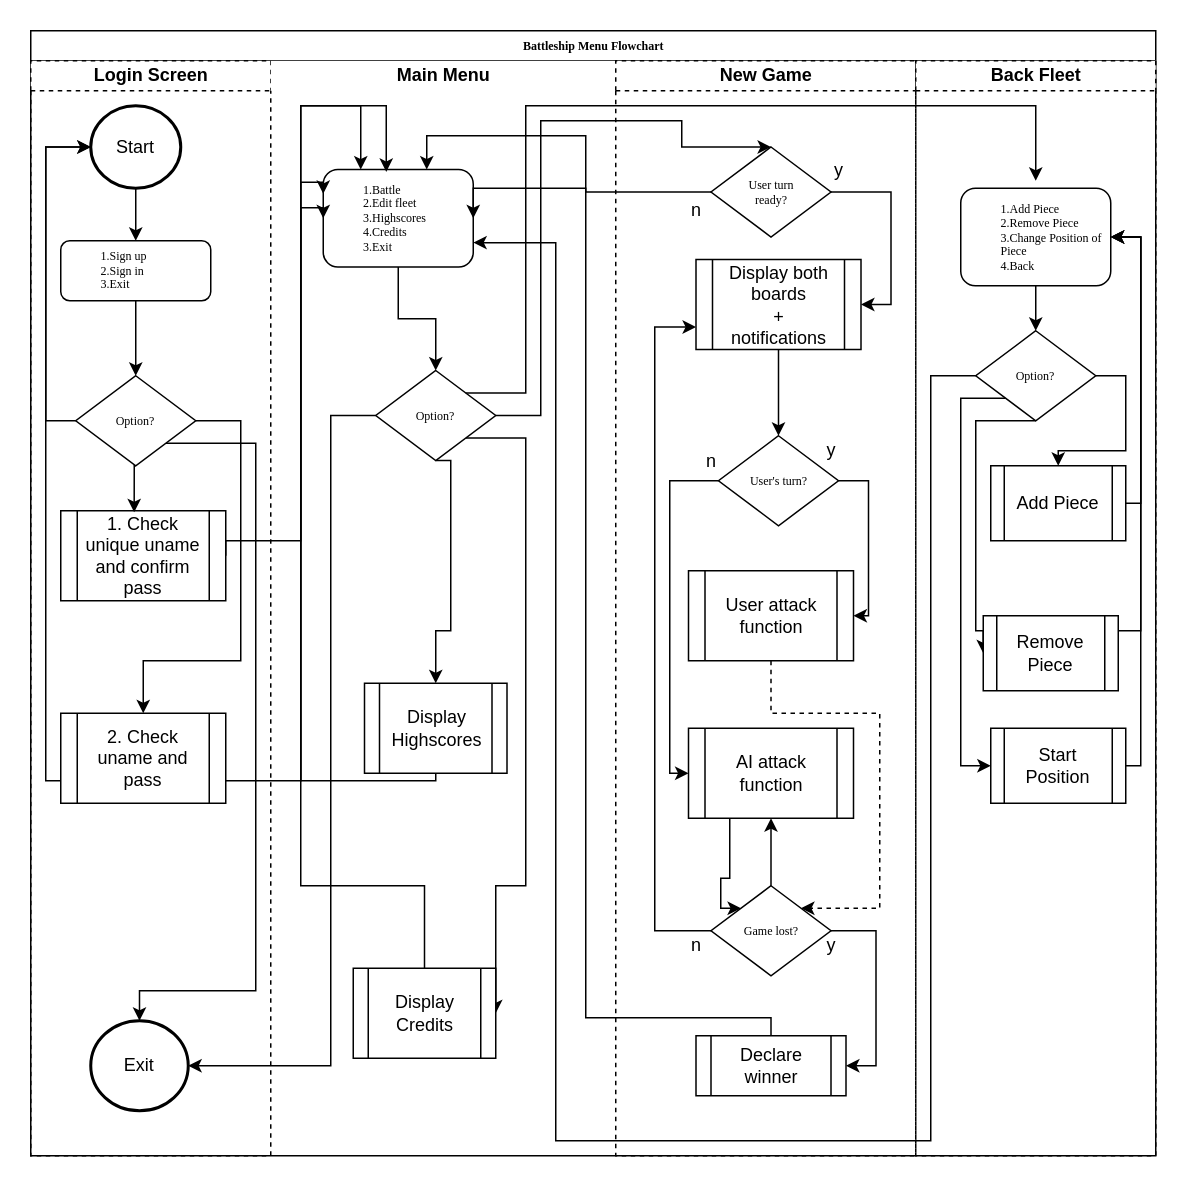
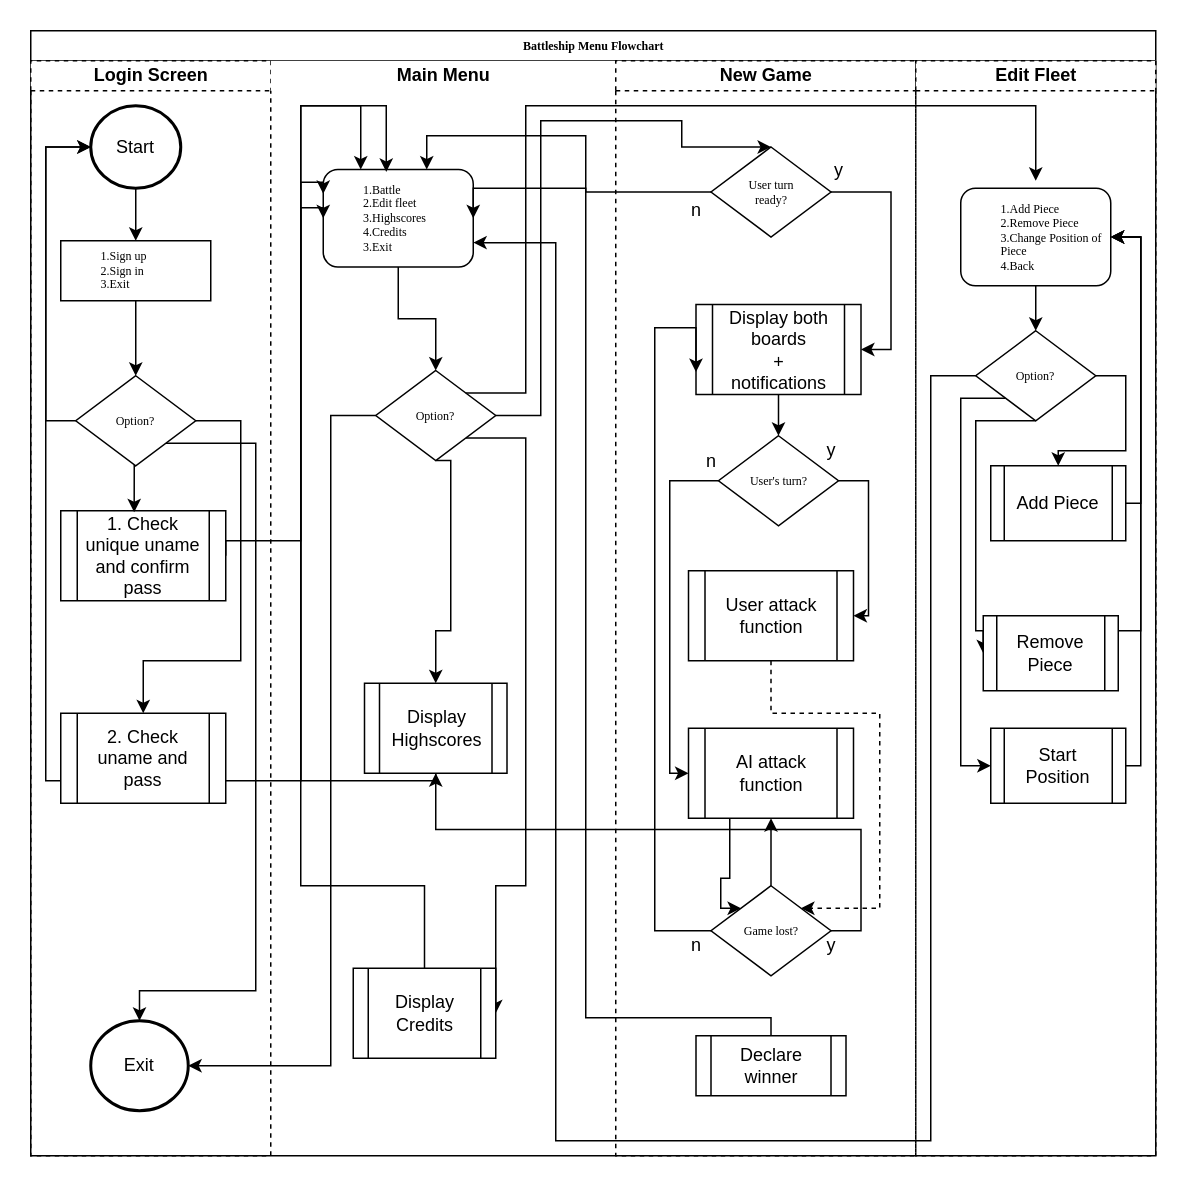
(1037, 76) -> (1037, 76)
(136, 271) -> (136, 271)
(779, 305) -> (779, 350)
(876, 999) -> (678, 830)
